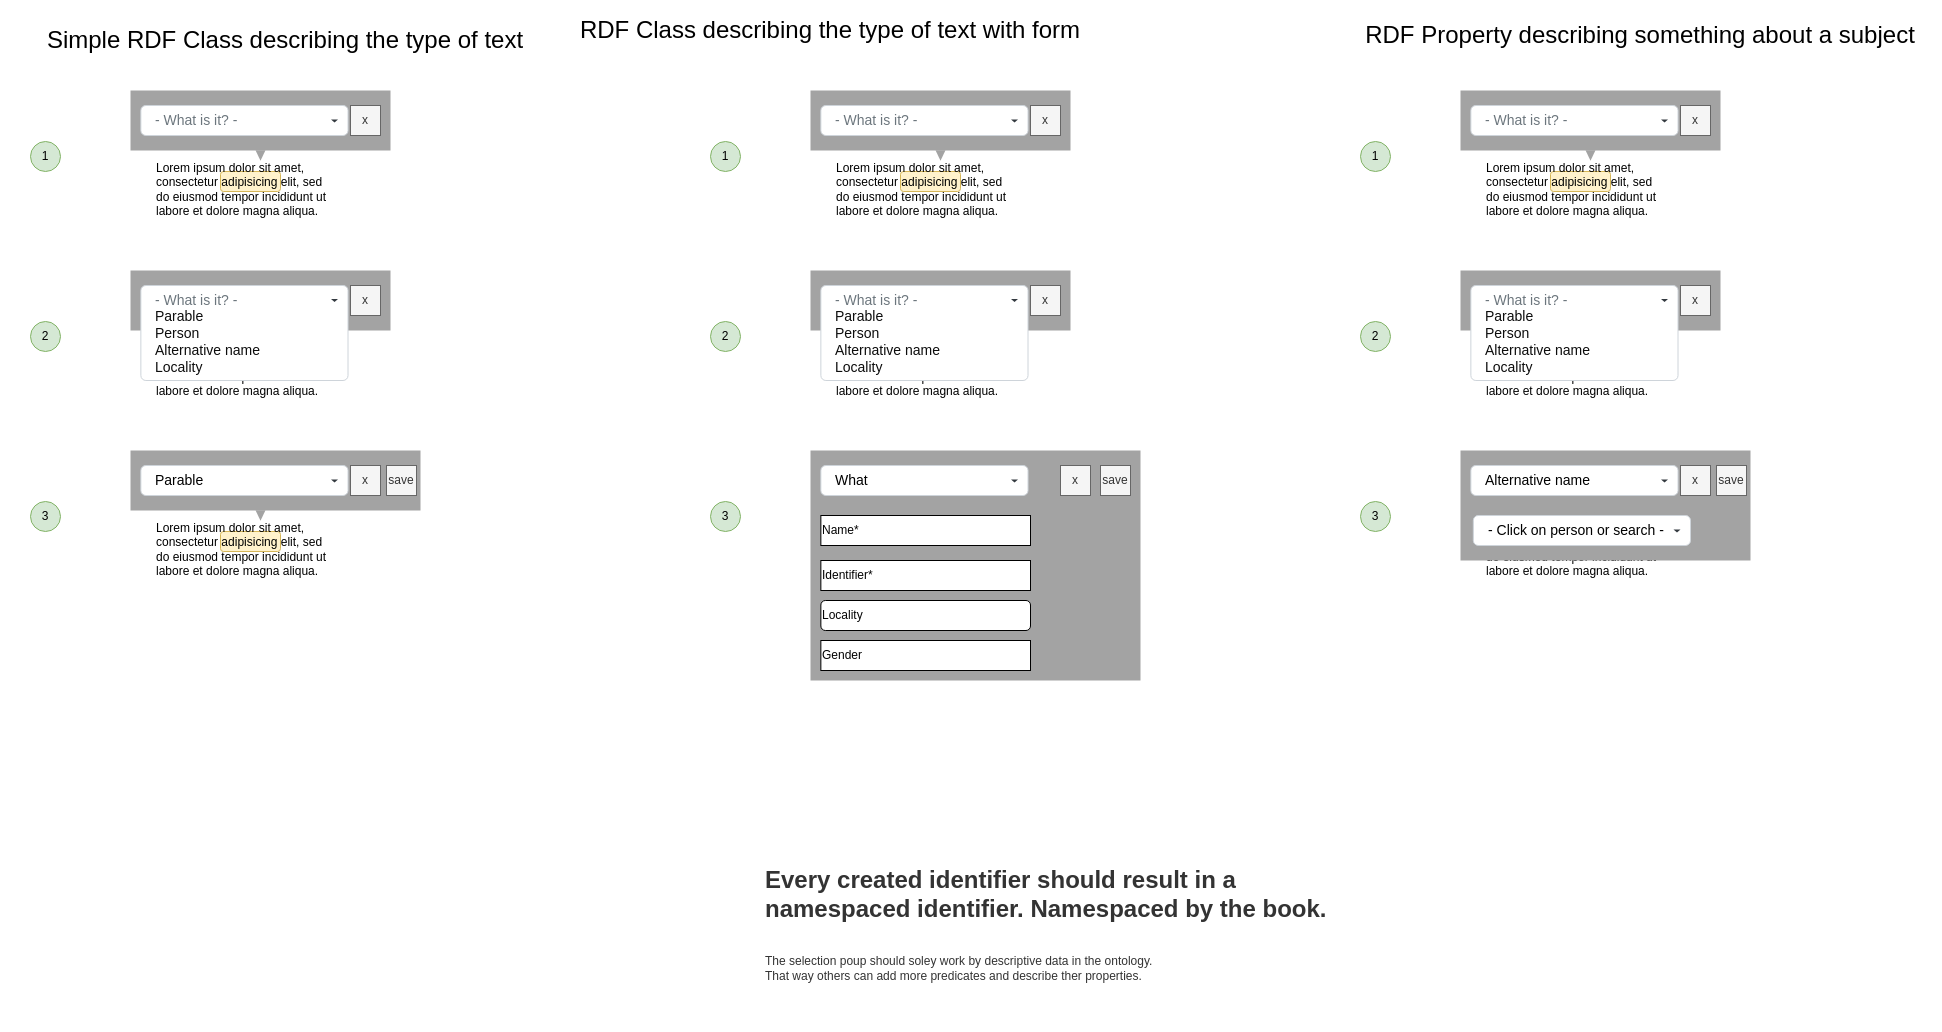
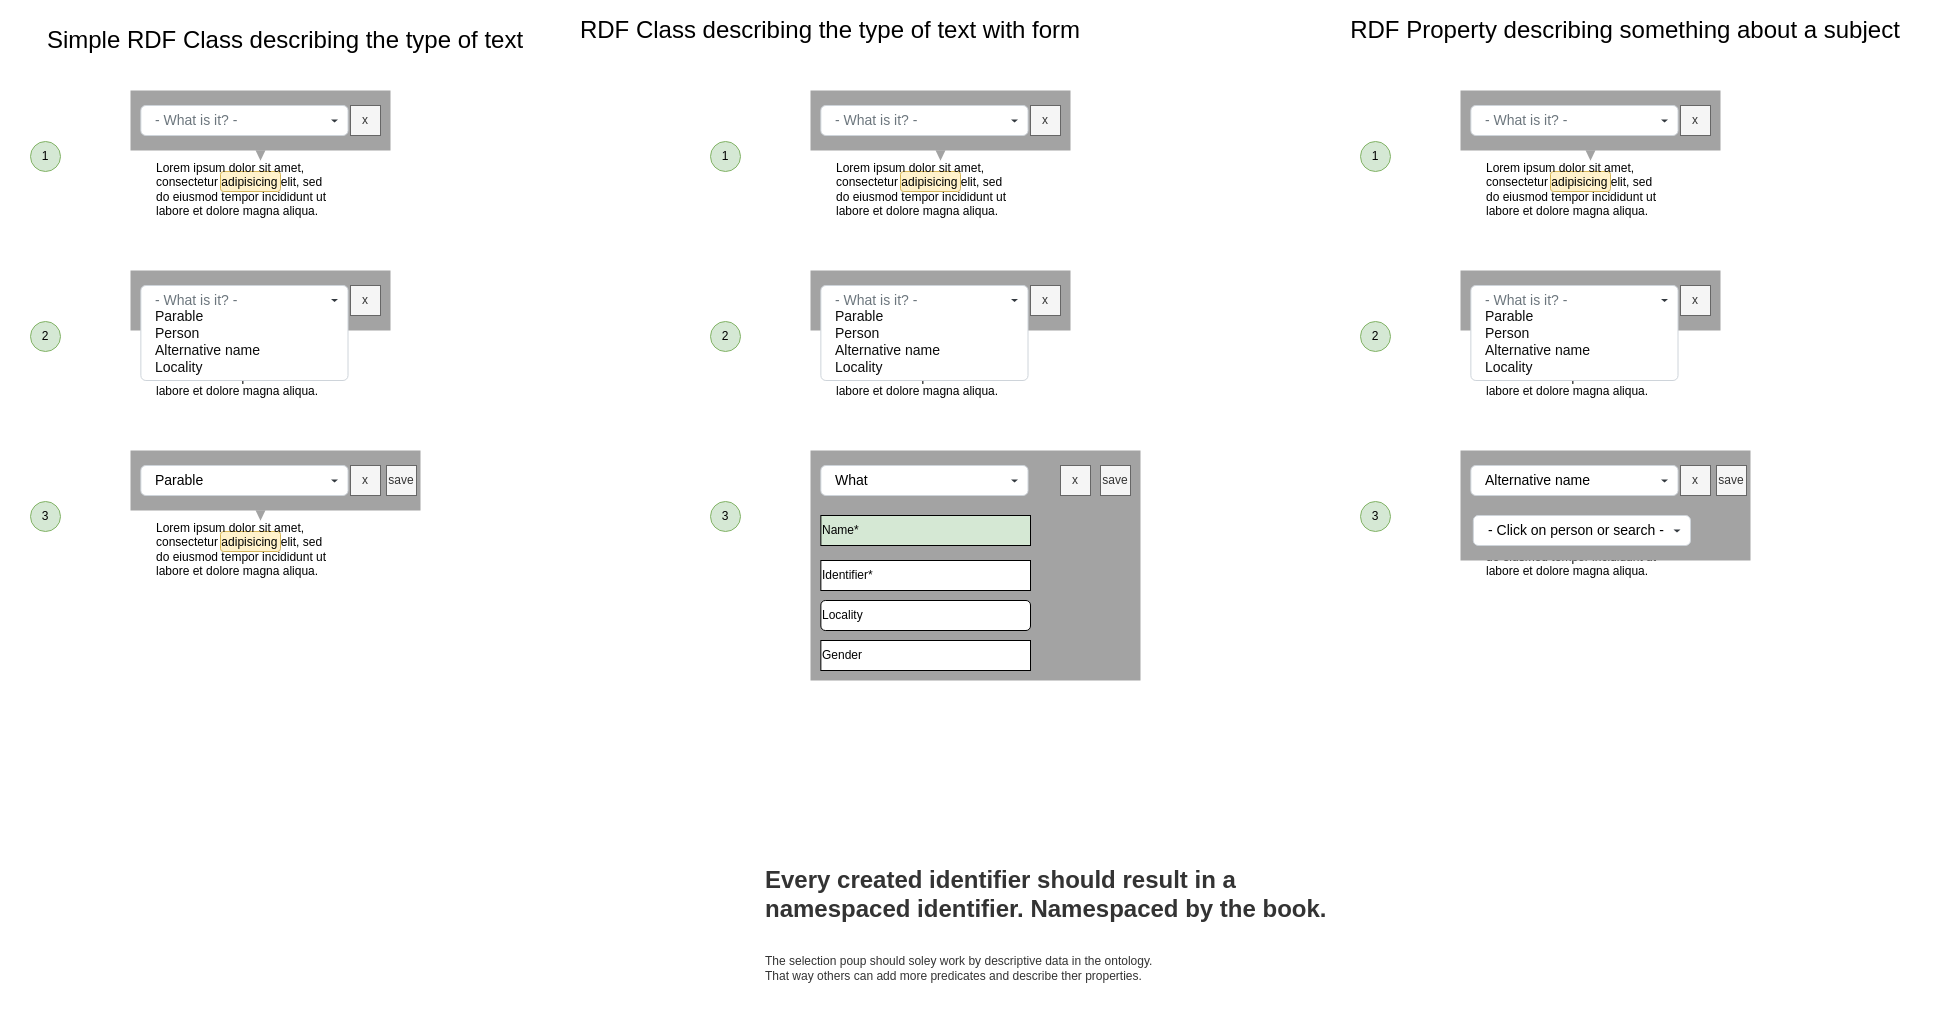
(1641, 36) -> (1626, 31)
(926, 531) -> (926, 531)
